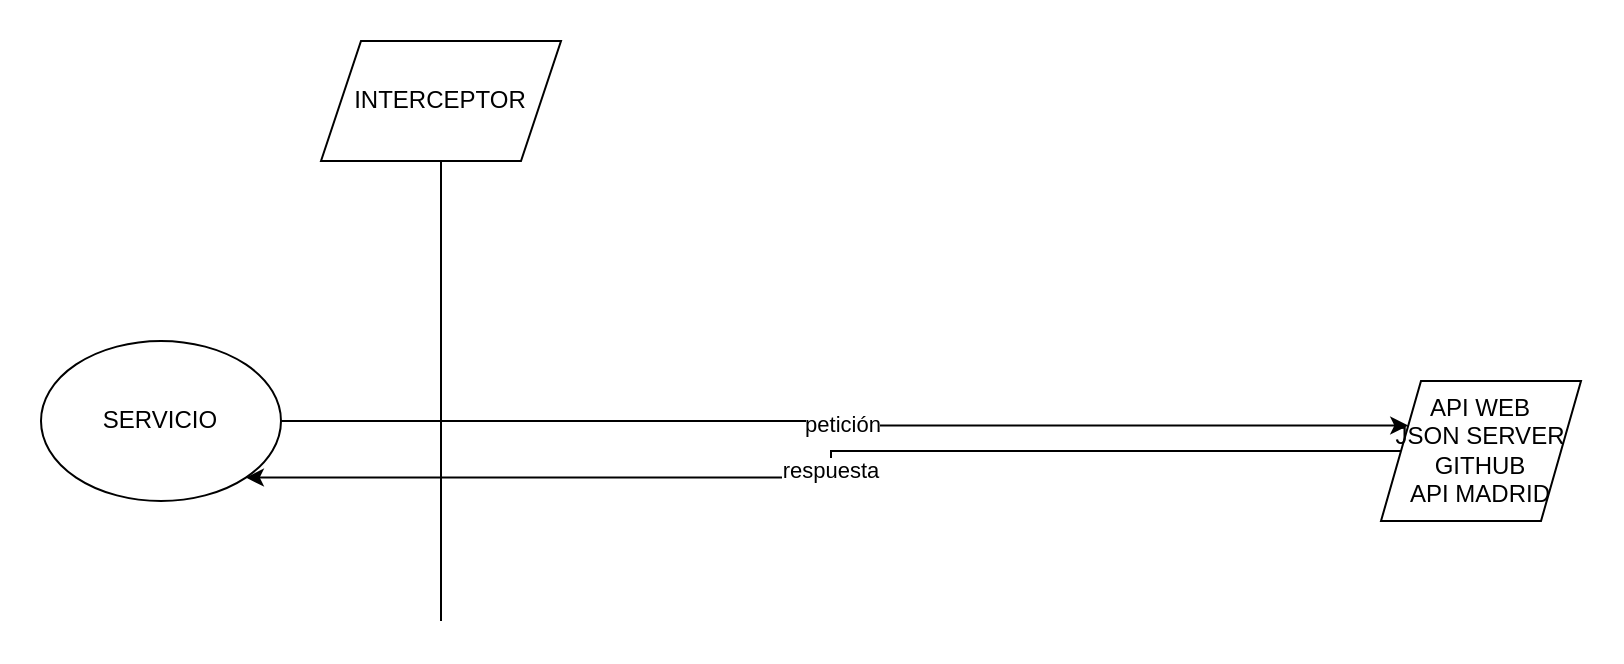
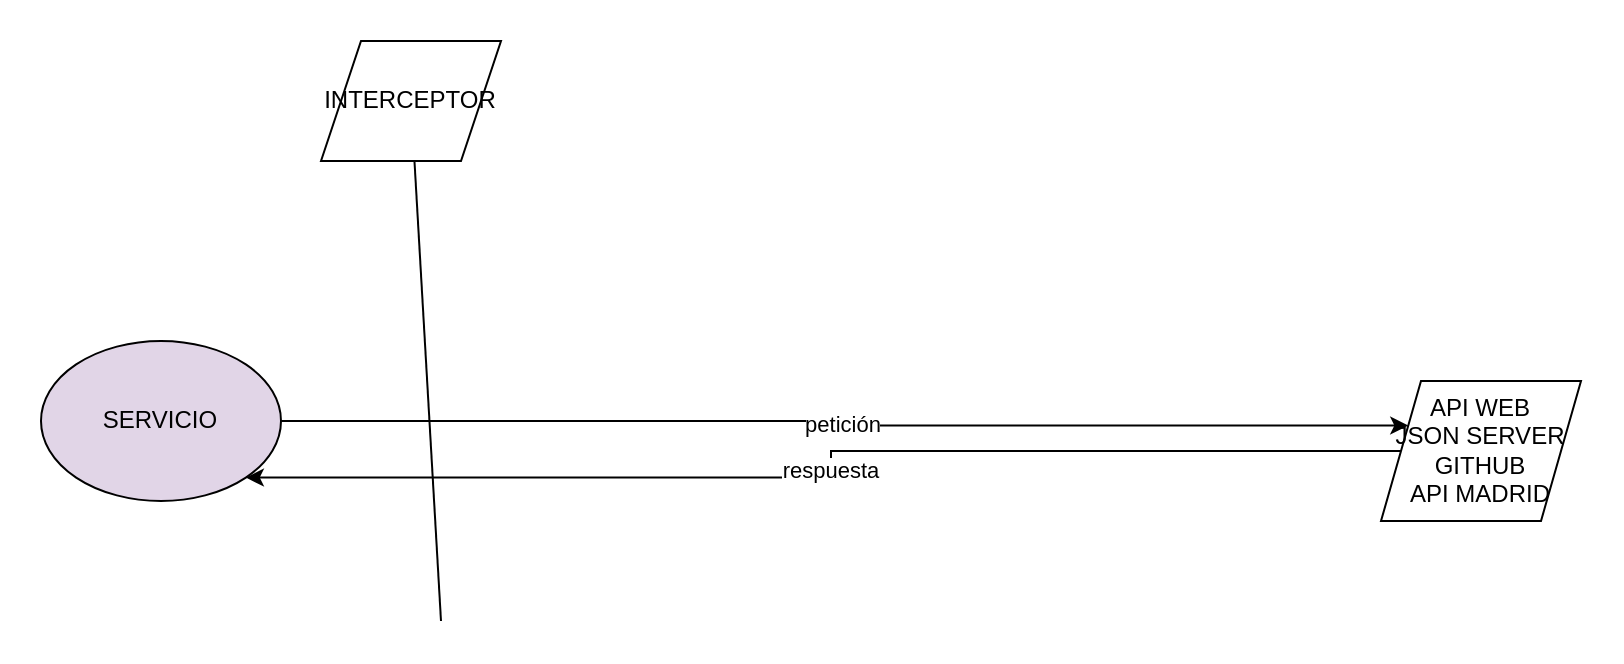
(441, 101) -> (411, 101)
(161, 421) -> (161, 421)
